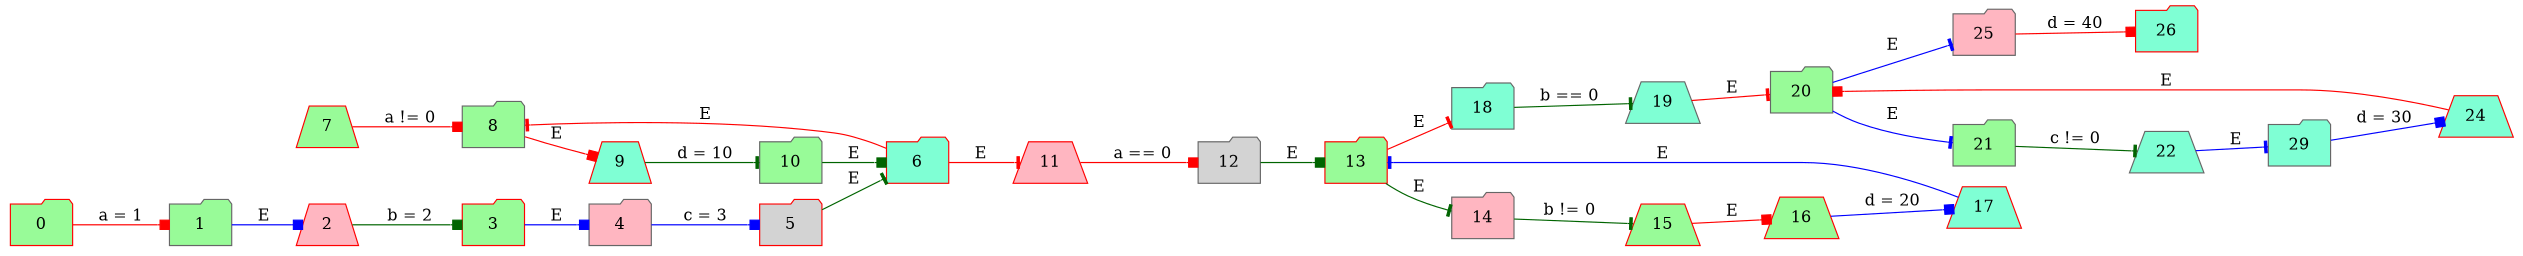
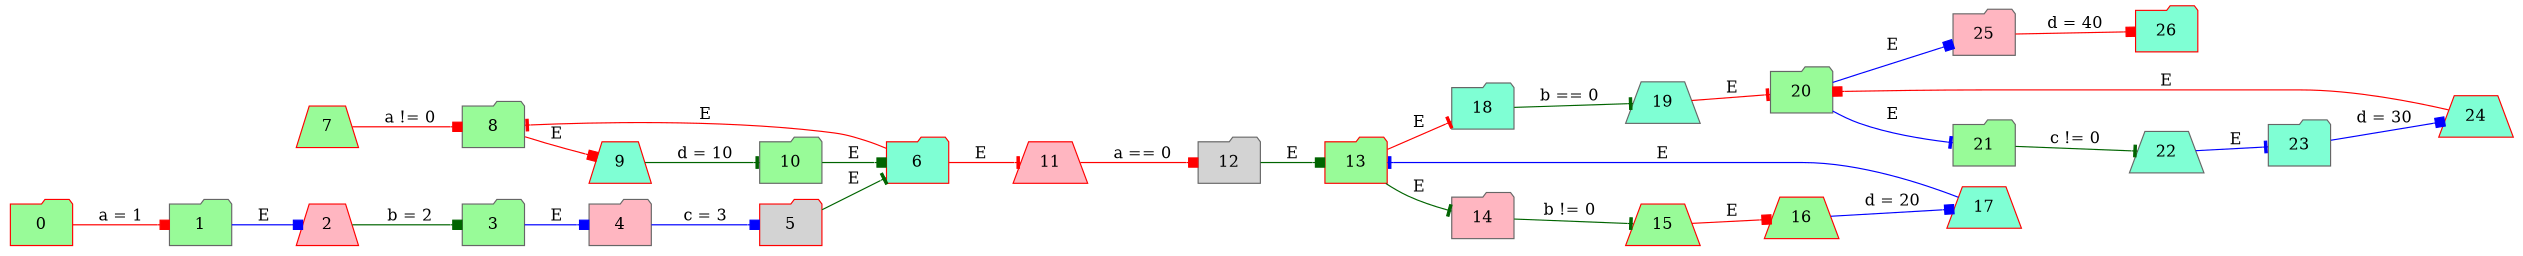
(1890, 64) -> (1887, 65)
(2299, 145) -> (2299, 145)
(493, 225) -> (493, 225)
